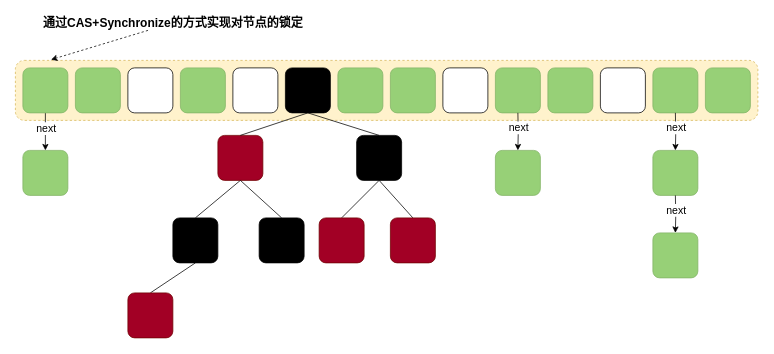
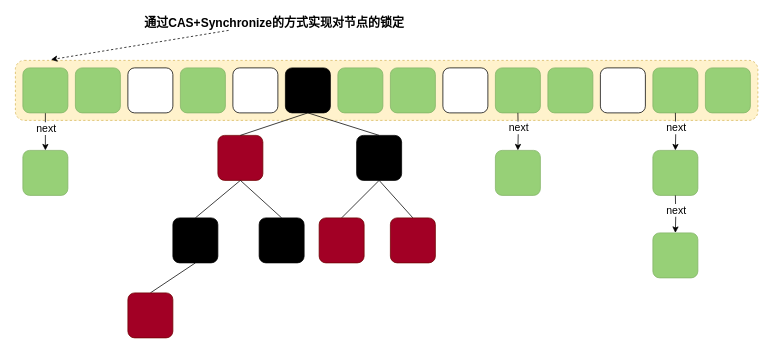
(173, 23) -> (274, 23)
